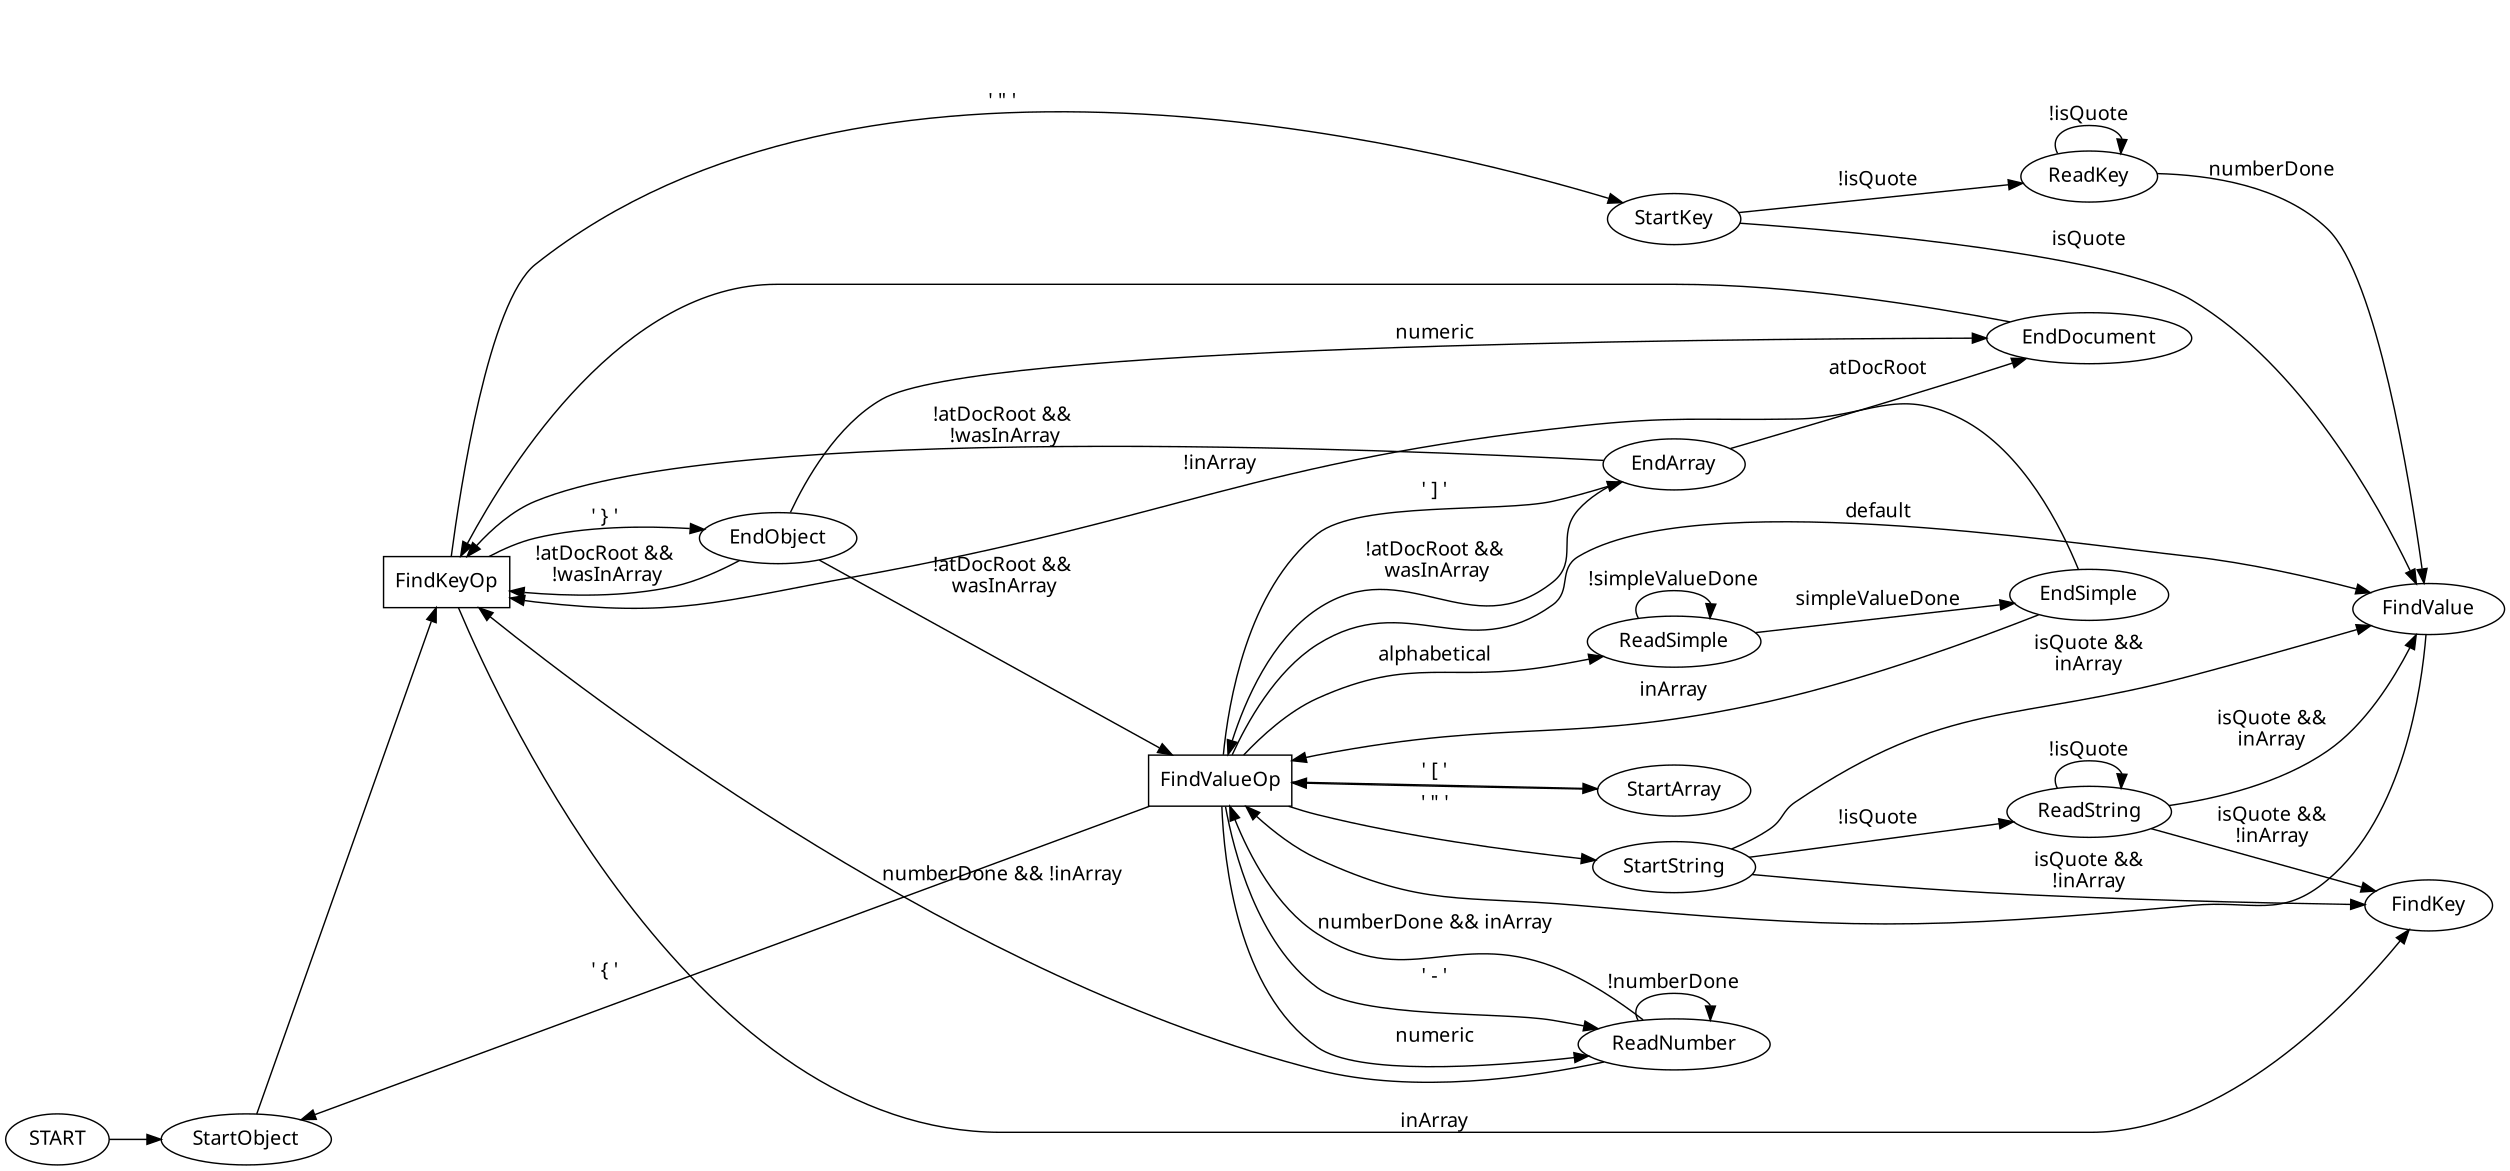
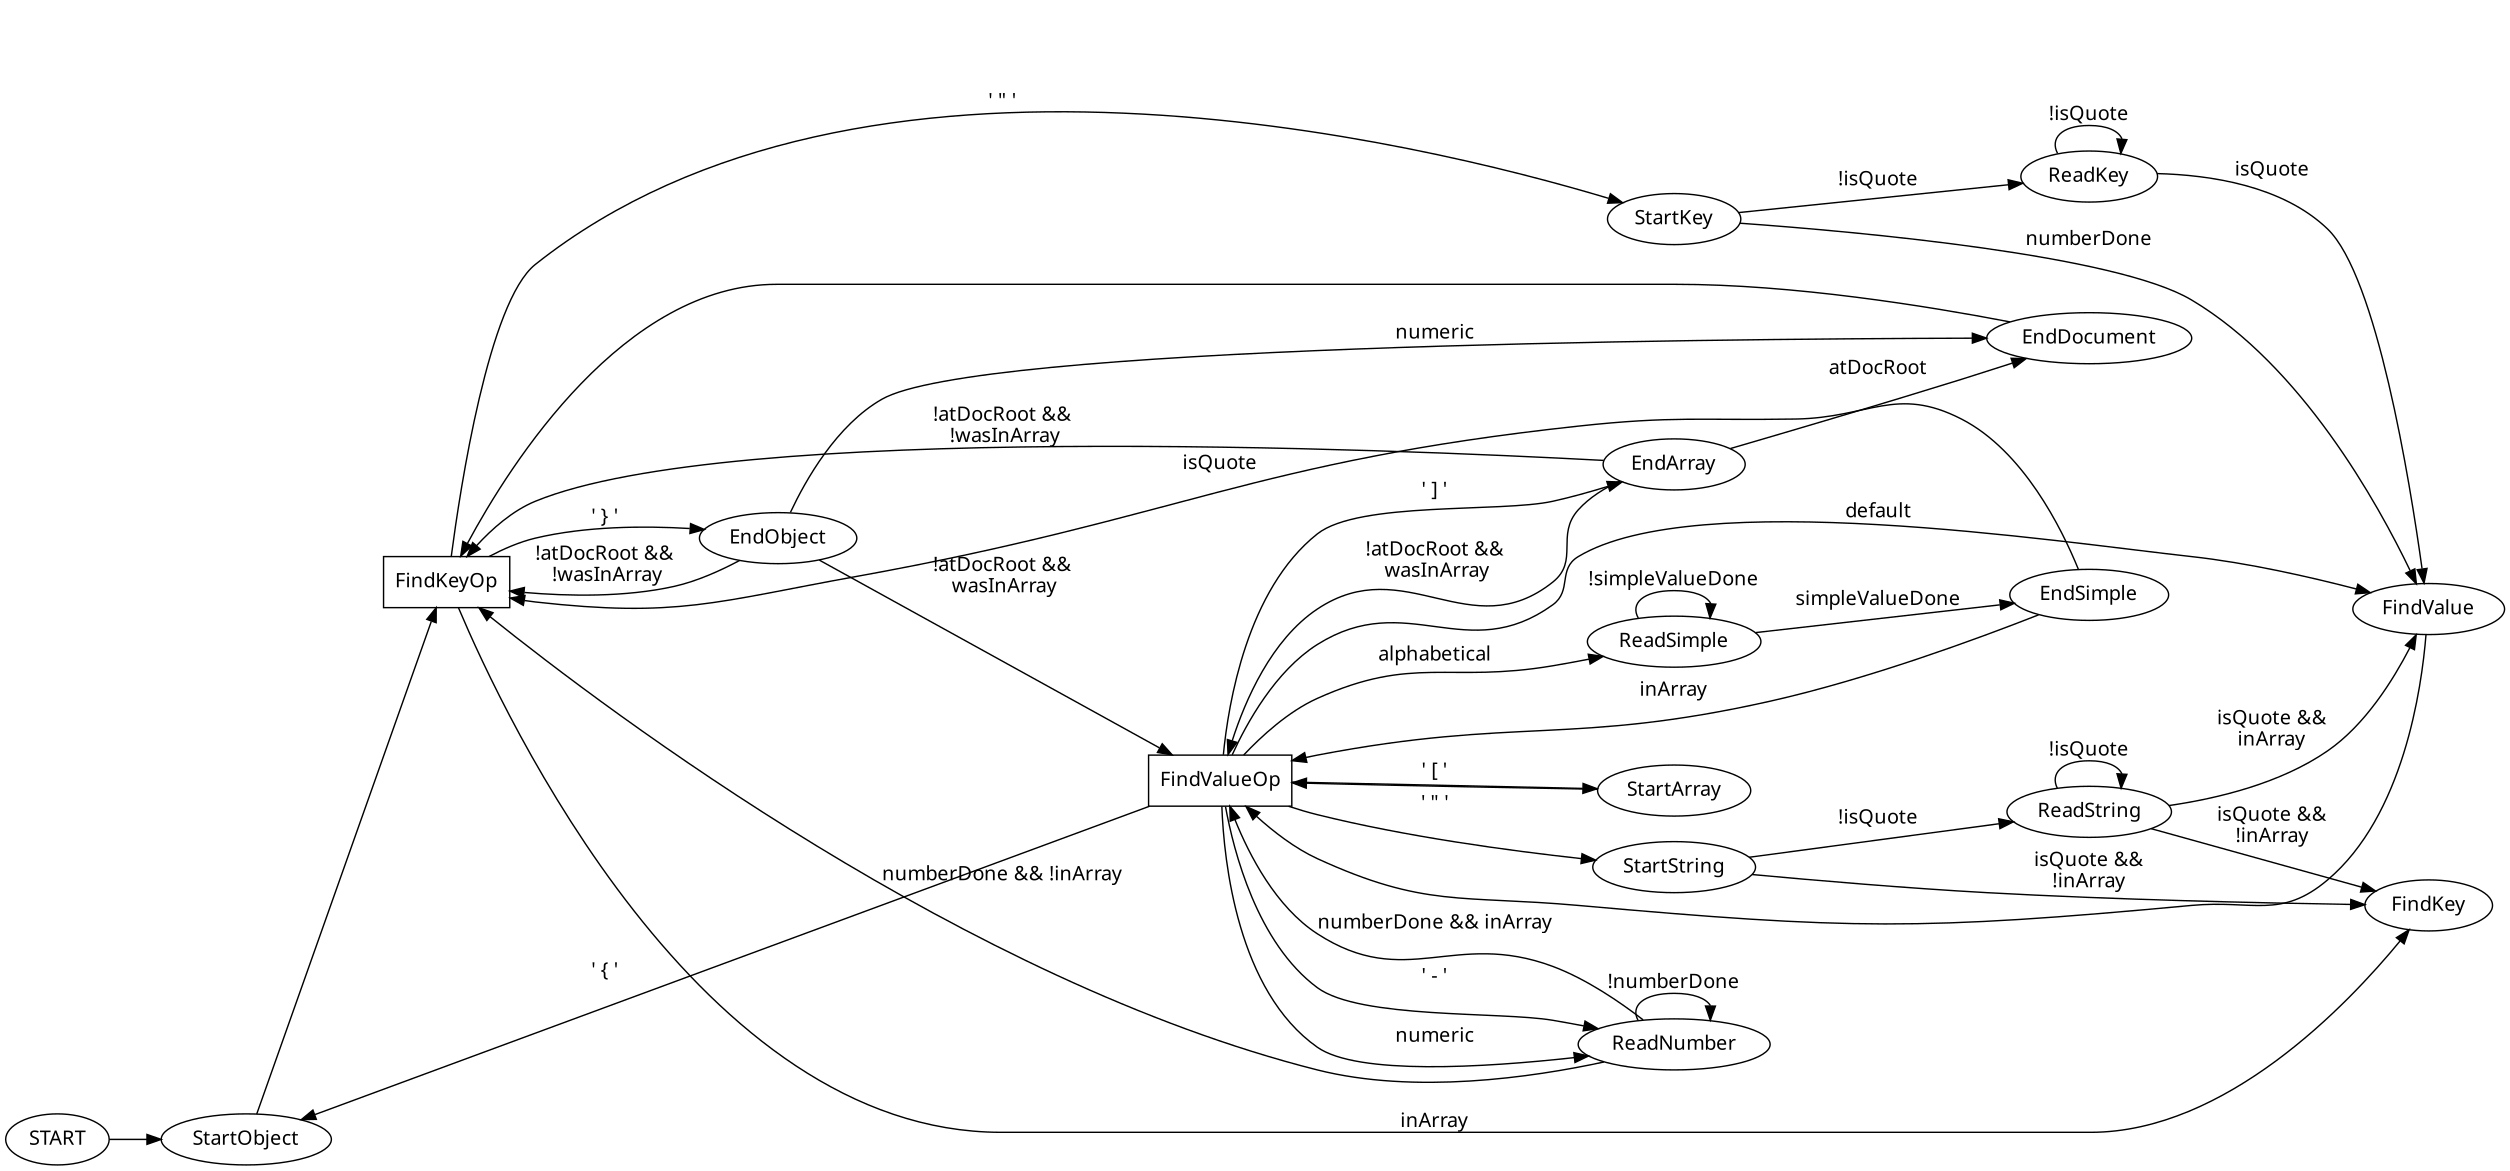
(2272, 170) -> (2272, 170)
(2089, 240) -> (2089, 240)
(1220, 464) -> (1220, 464)
(2031, 709) -> none
